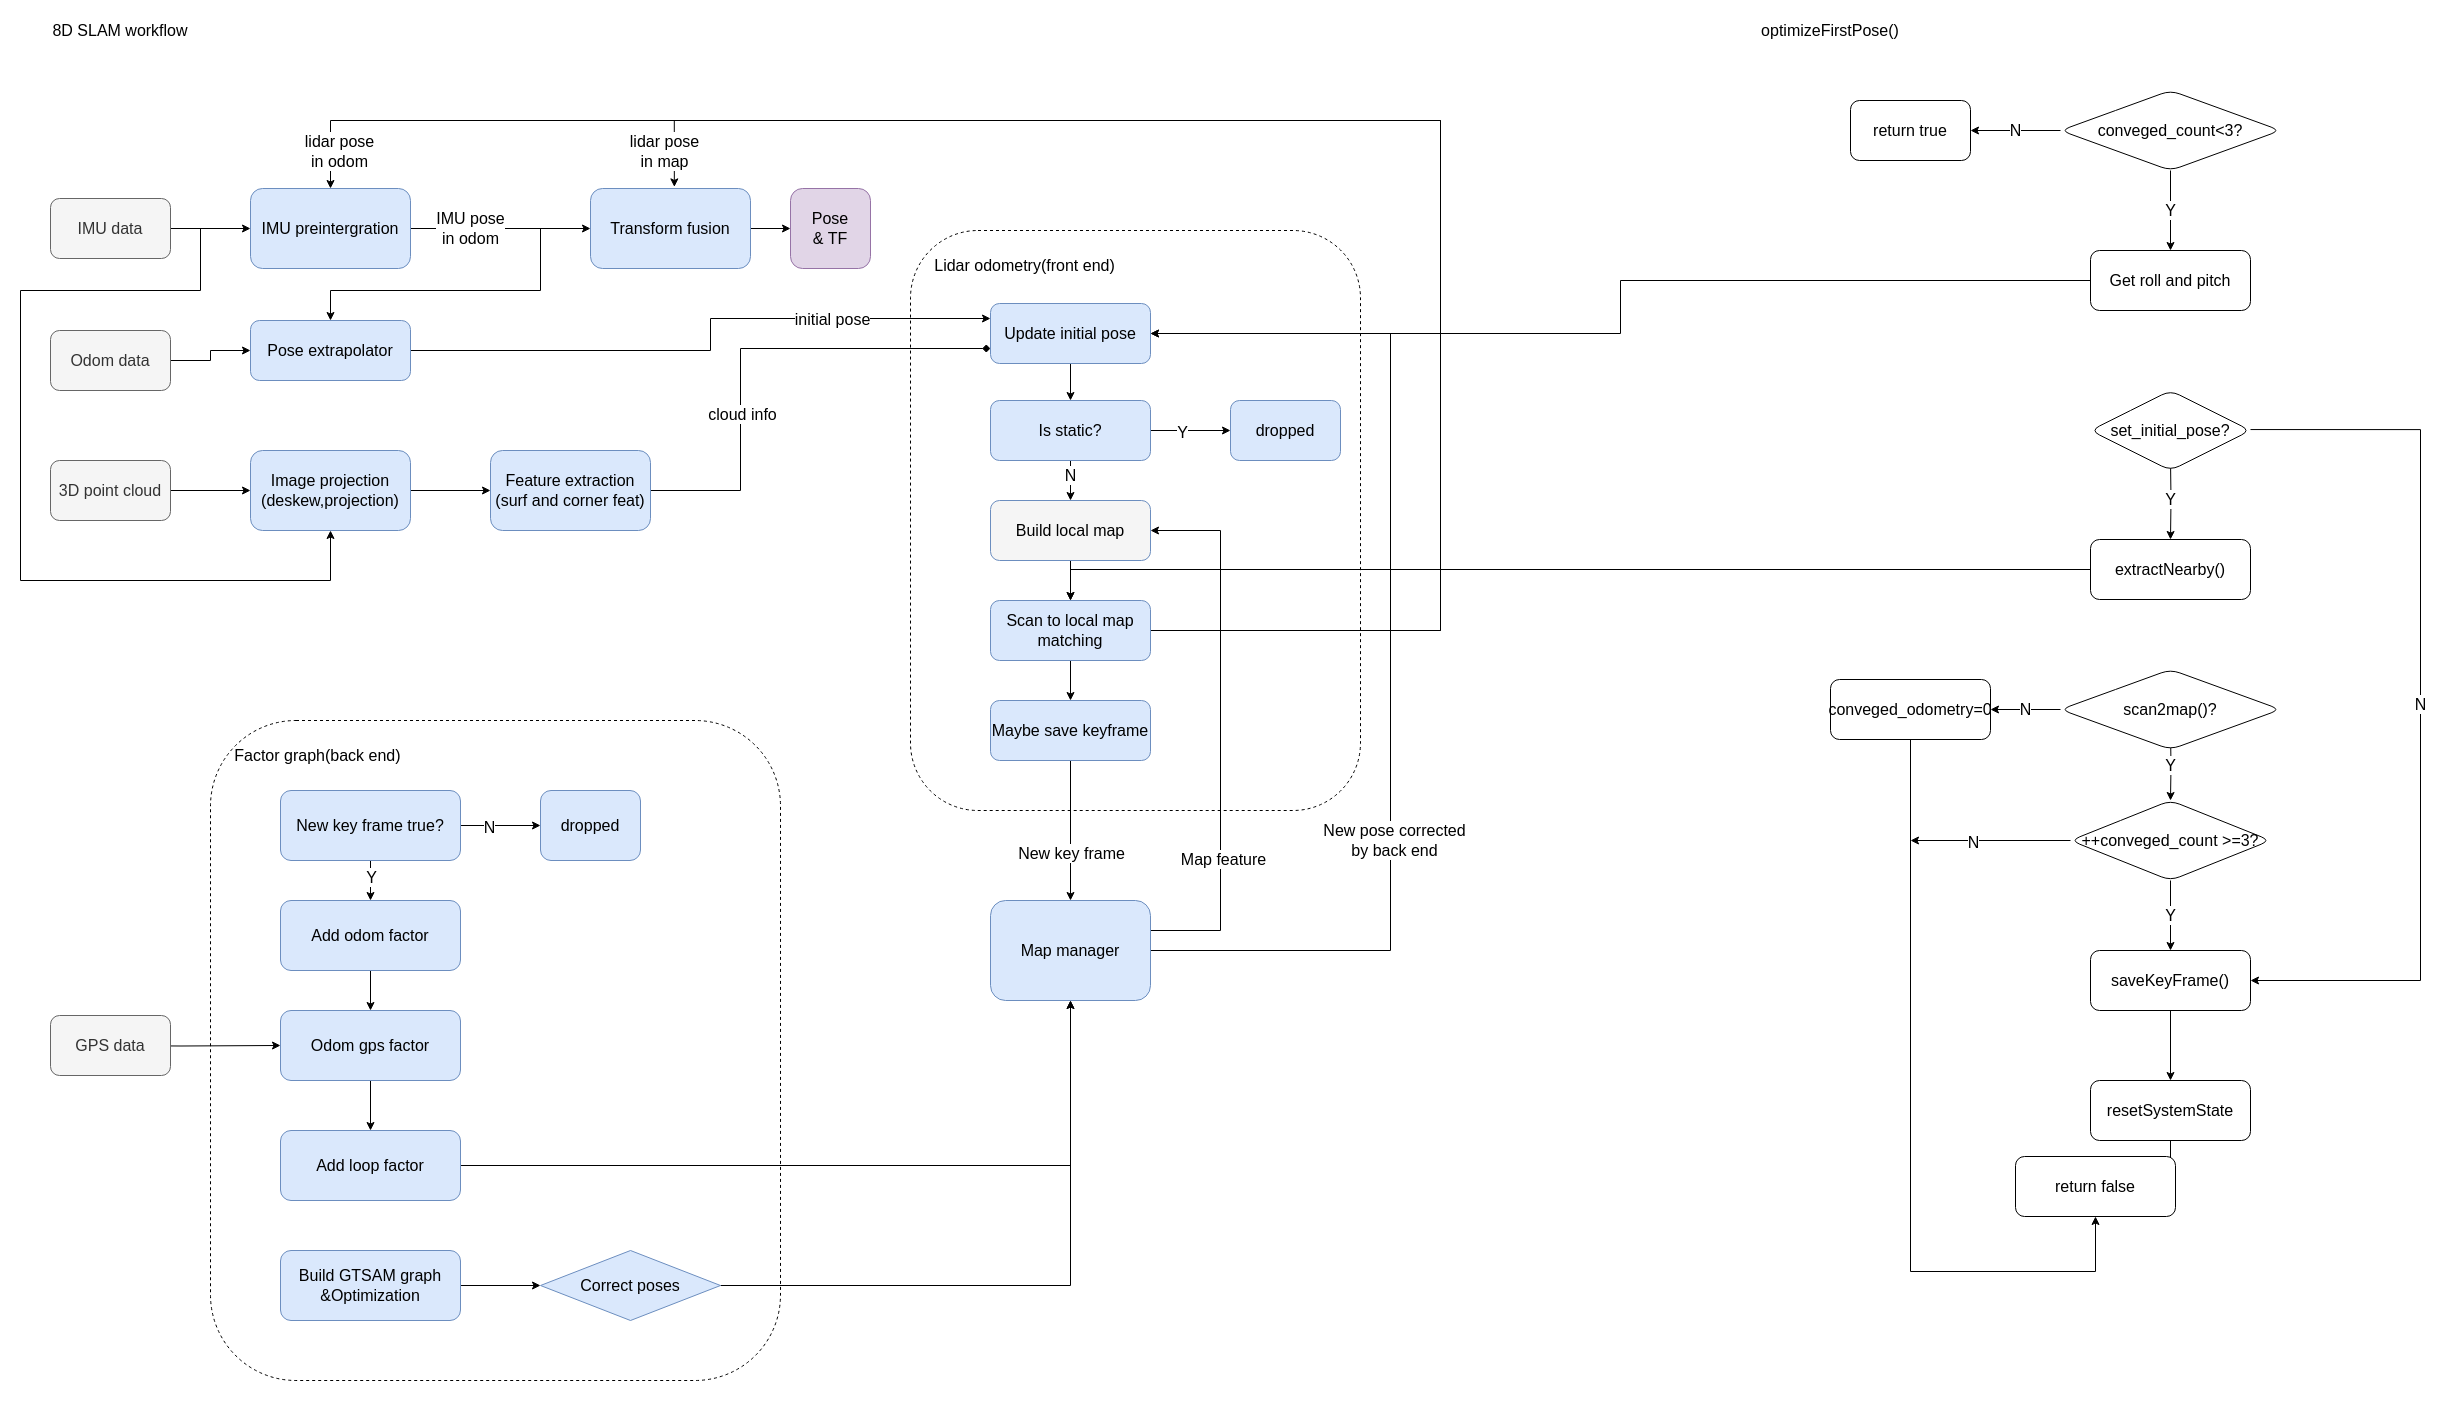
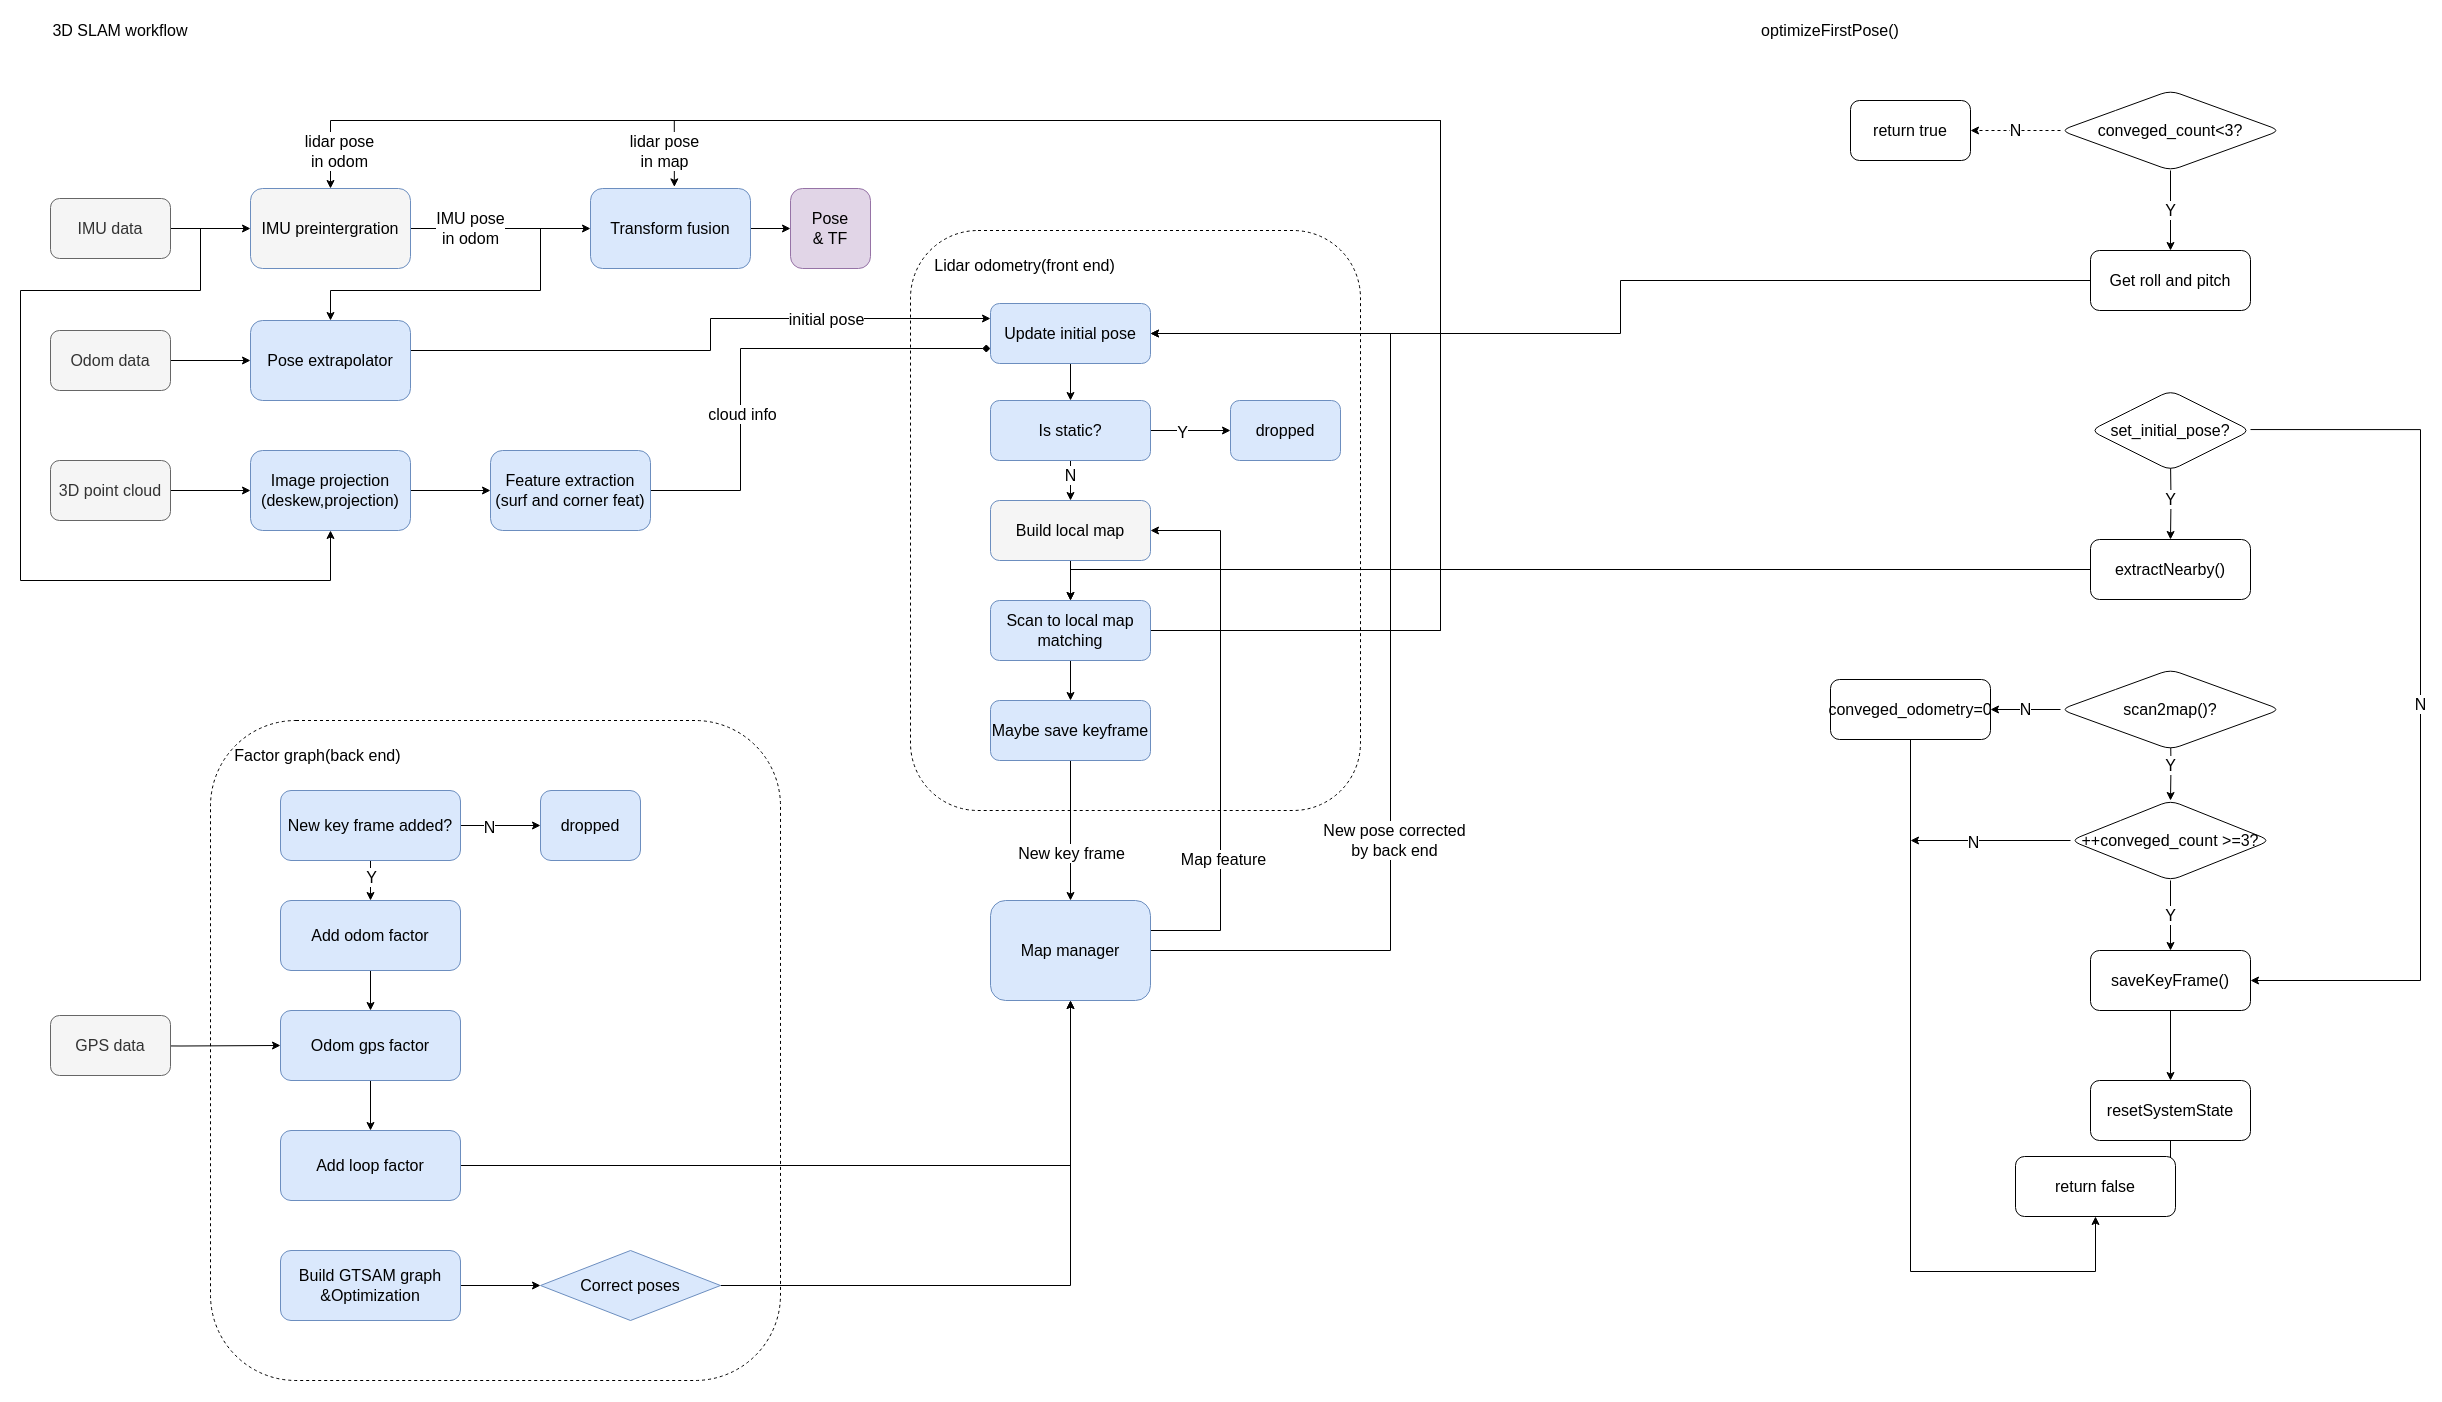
(121, 31) -> (121, 31)
(2039, 131) -> (2039, 131)
(331, 229) -> (331, 229)
(331, 351) -> (331, 361)
(371, 826) -> (371, 826)
